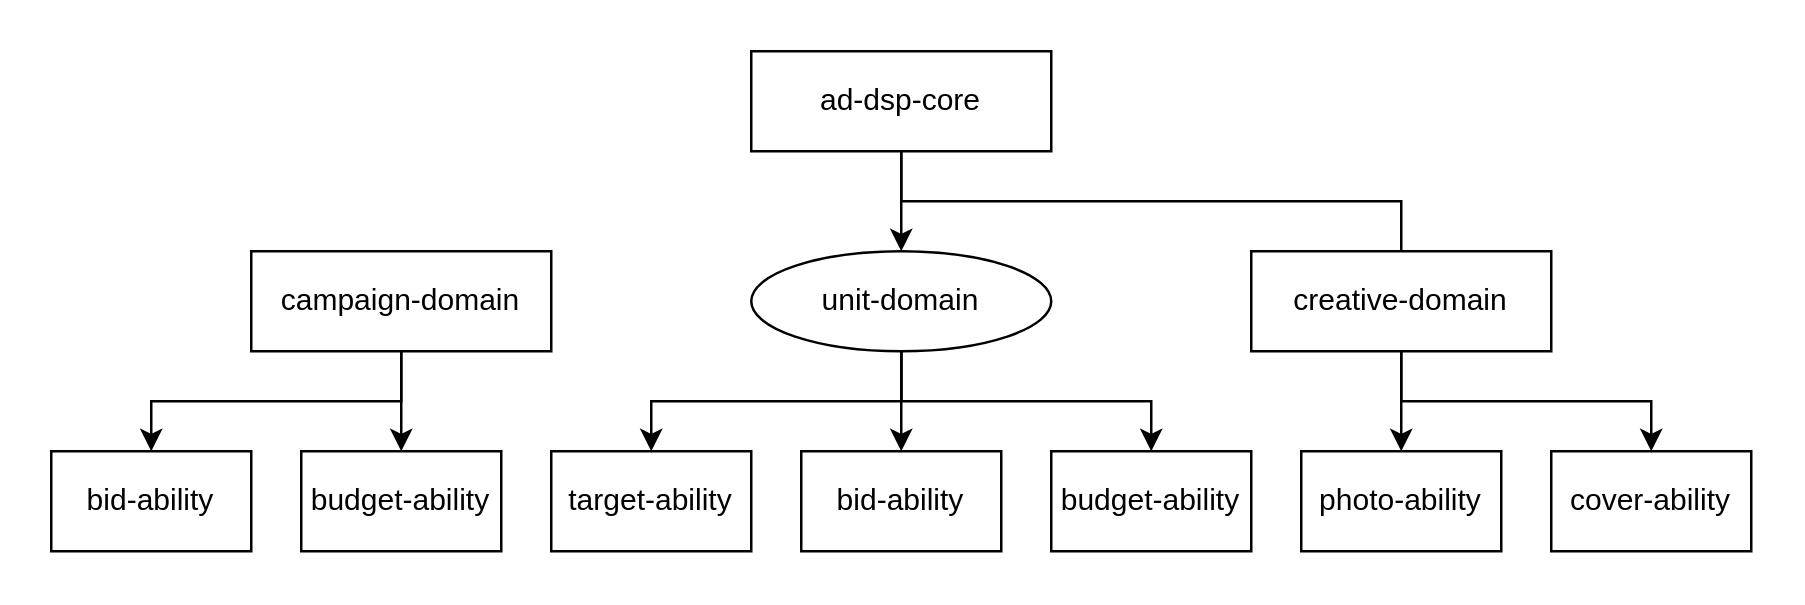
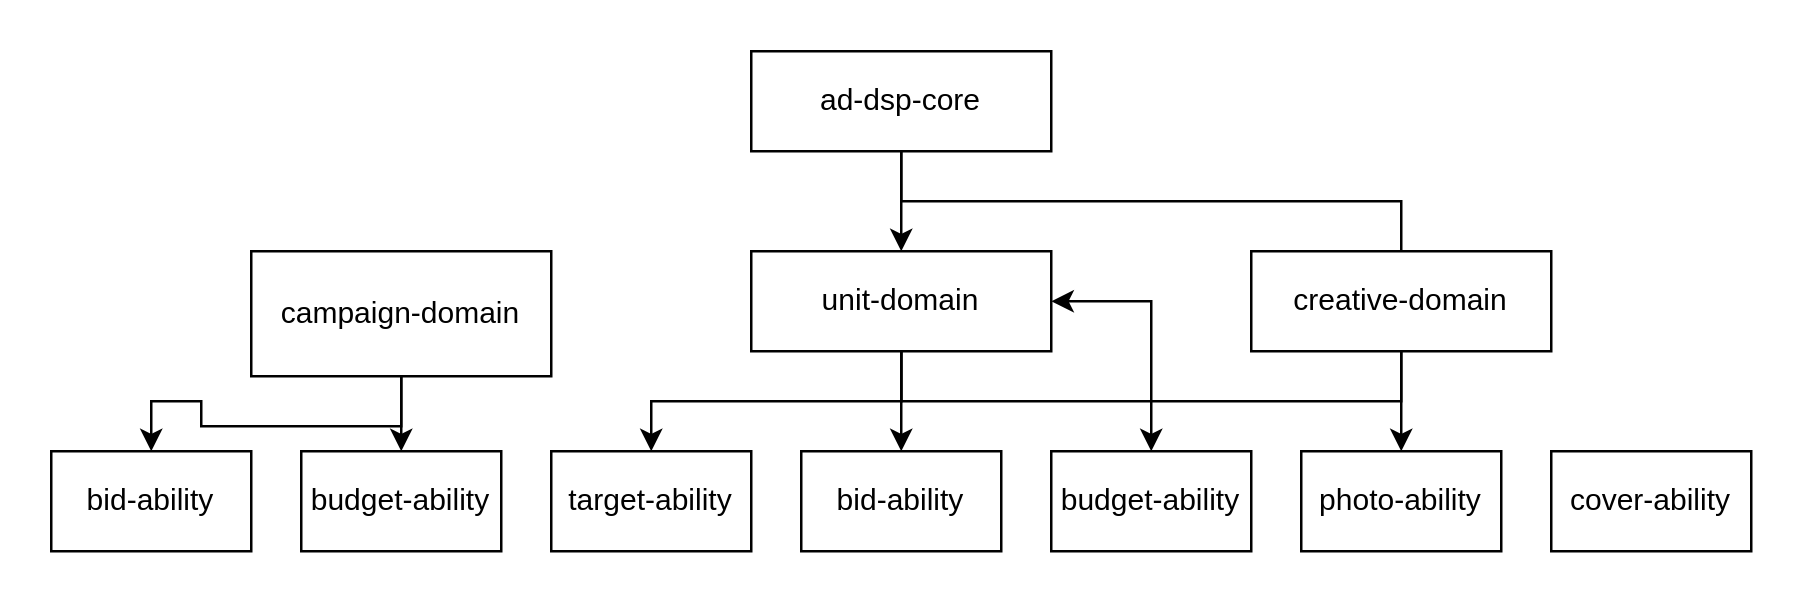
(401, 301) -> (401, 314)
(901, 301) -> (901, 301)
(1545, 401) -> (1277, 401)
